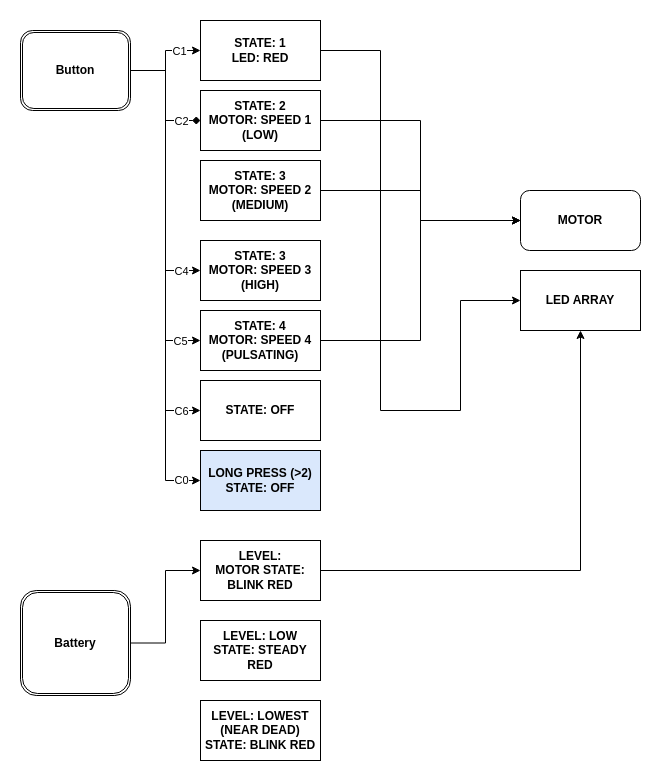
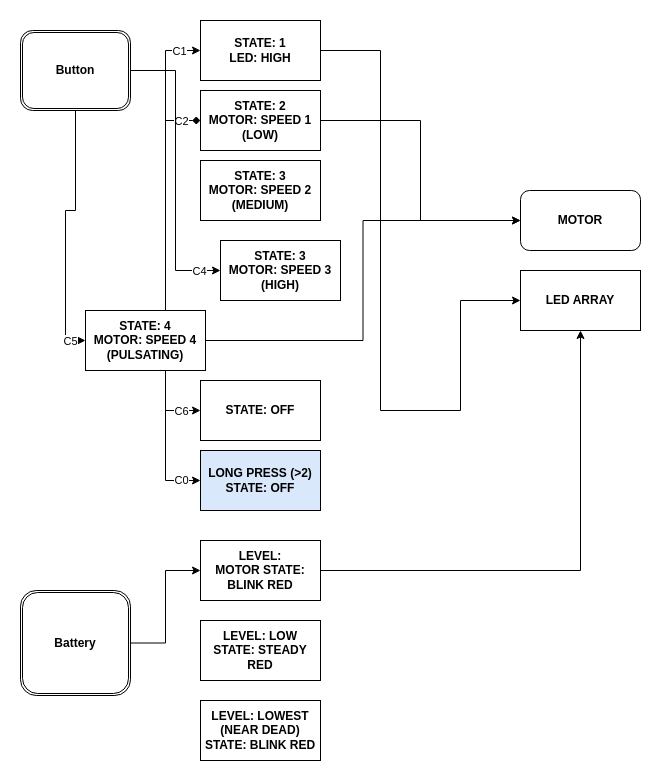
(261, 51) -> (261, 51)
(370, 191) -> none
(261, 271) -> (281, 271)
(261, 341) -> (146, 341)
